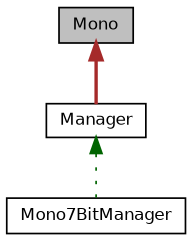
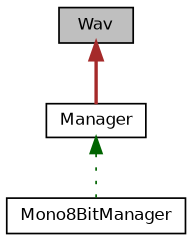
(96, 25) -> (96, 25)
(96, 216) -> (96, 216)
